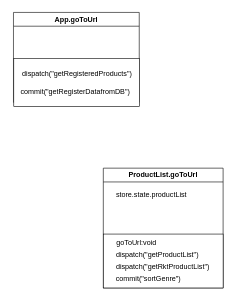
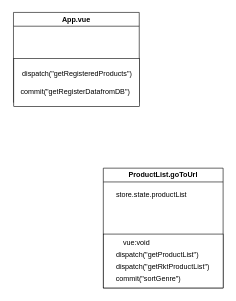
(77, 20) -> (77, 20)
(137, 243) -> (137, 243)
